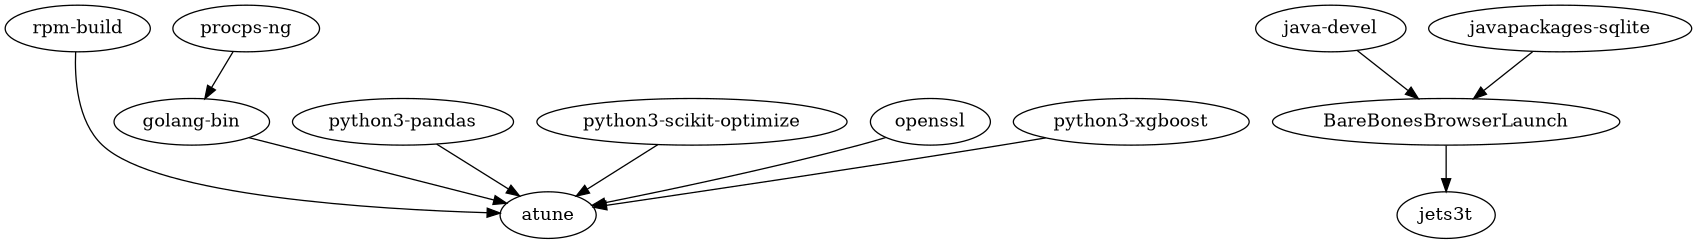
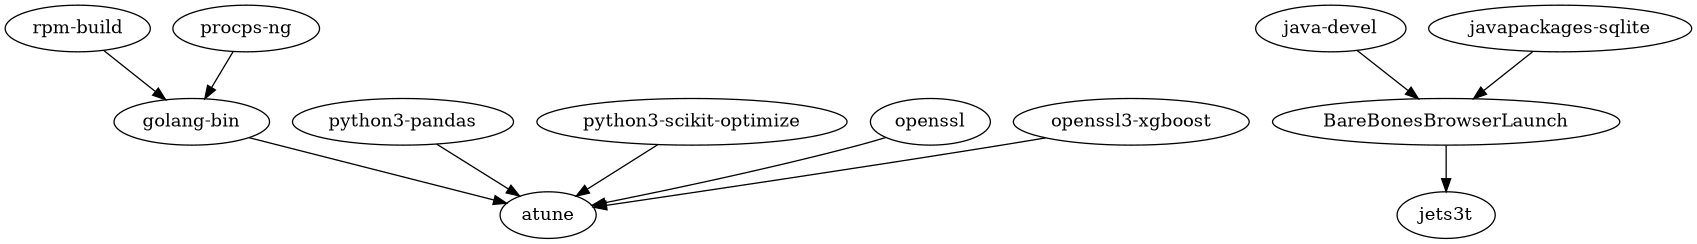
(1131, 122) -> (1131, 122)
(241, 192) -> (129, 71)
